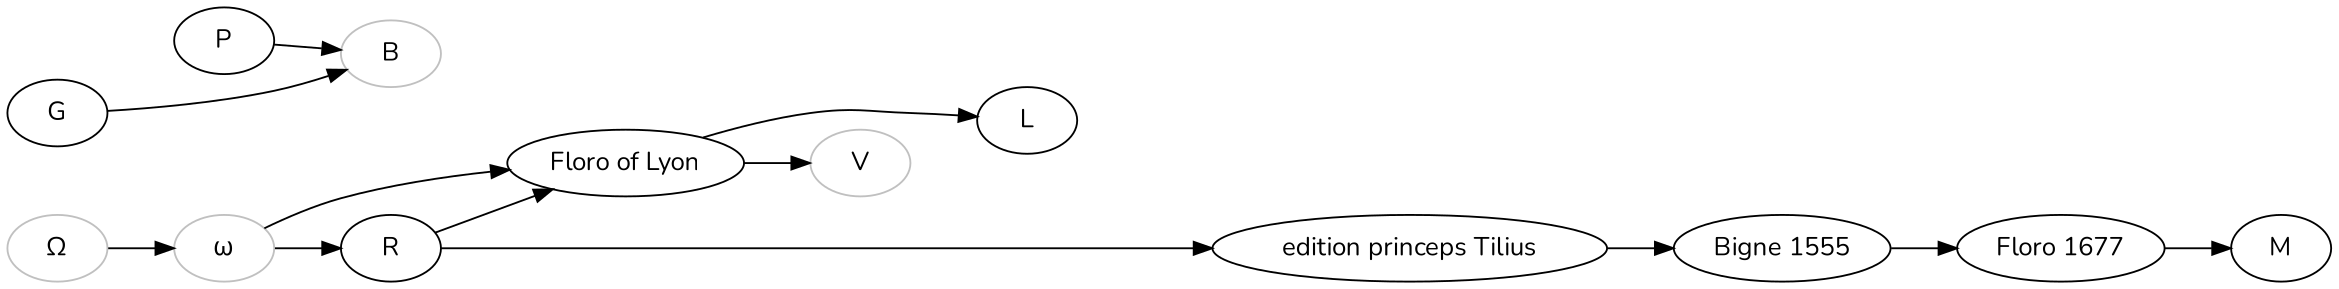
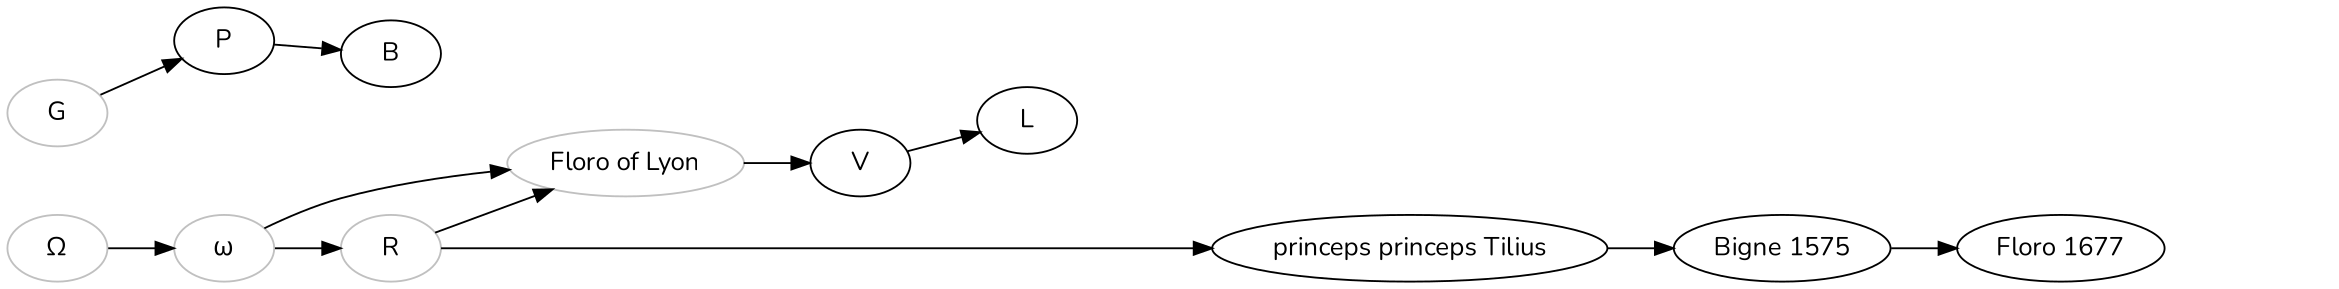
(391, 54) -> (391, 54)
(219, 100) -> (133, 81)
(829, 111) -> (935, 144)
(57, 113) -> (57, 113)
(626, 163) -> (626, 163)
(860, 163) -> (860, 163)
(391, 248) -> (391, 248)
(1410, 248) -> (1410, 248)
(1782, 248) -> (1782, 248)
(2281, 248) -> none
